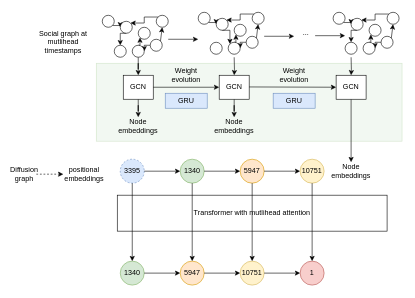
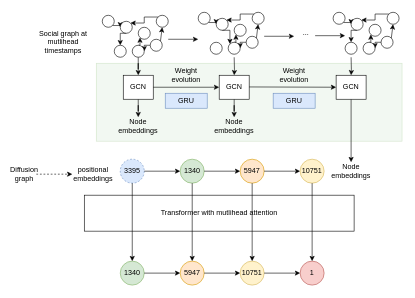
(84, 174) -> (93, 174)
(252, 213) -> (219, 213)
